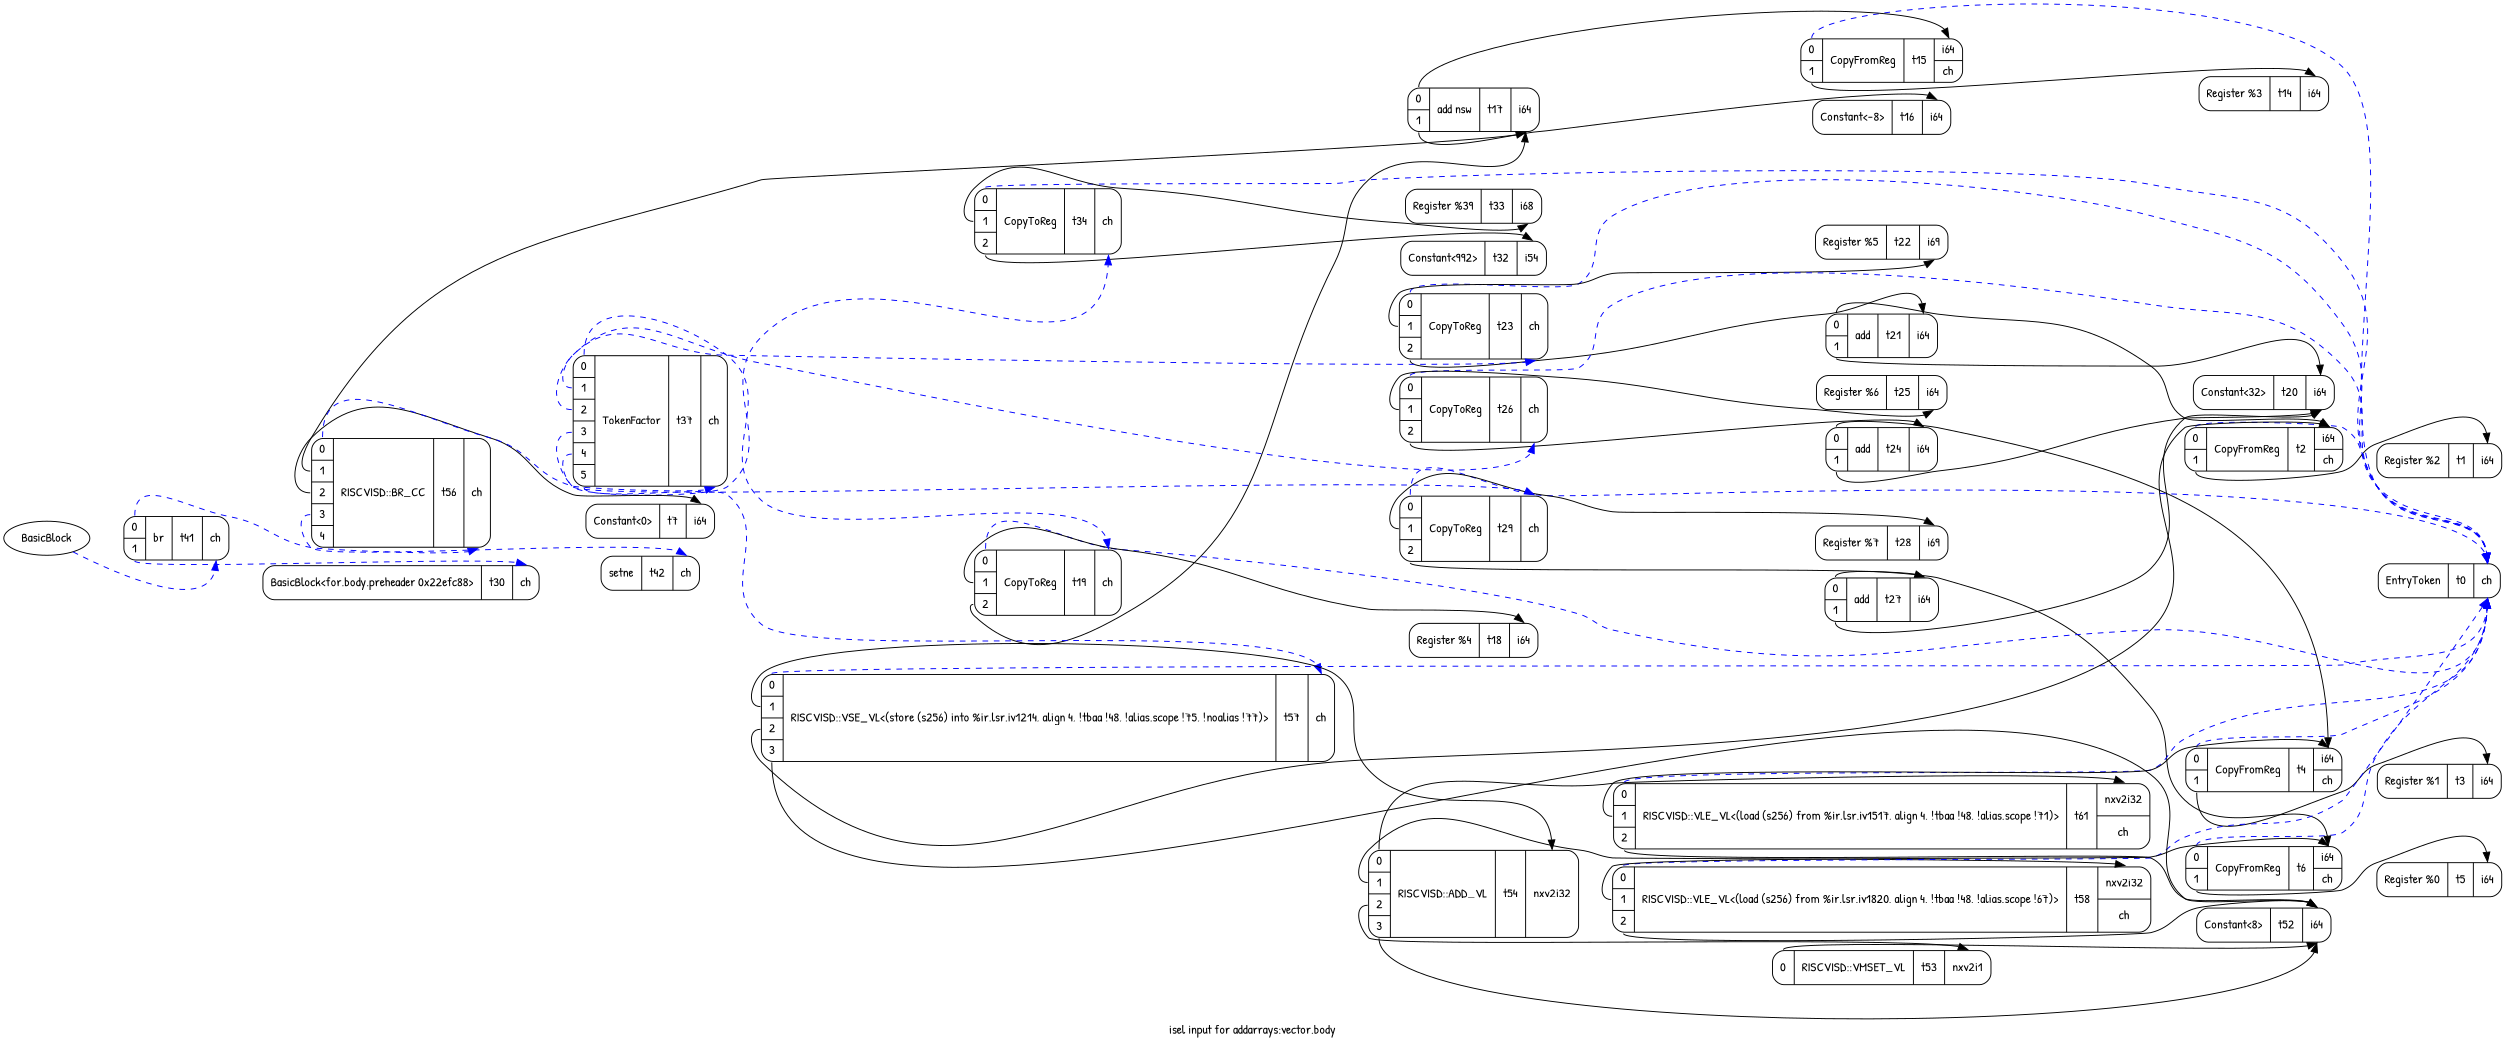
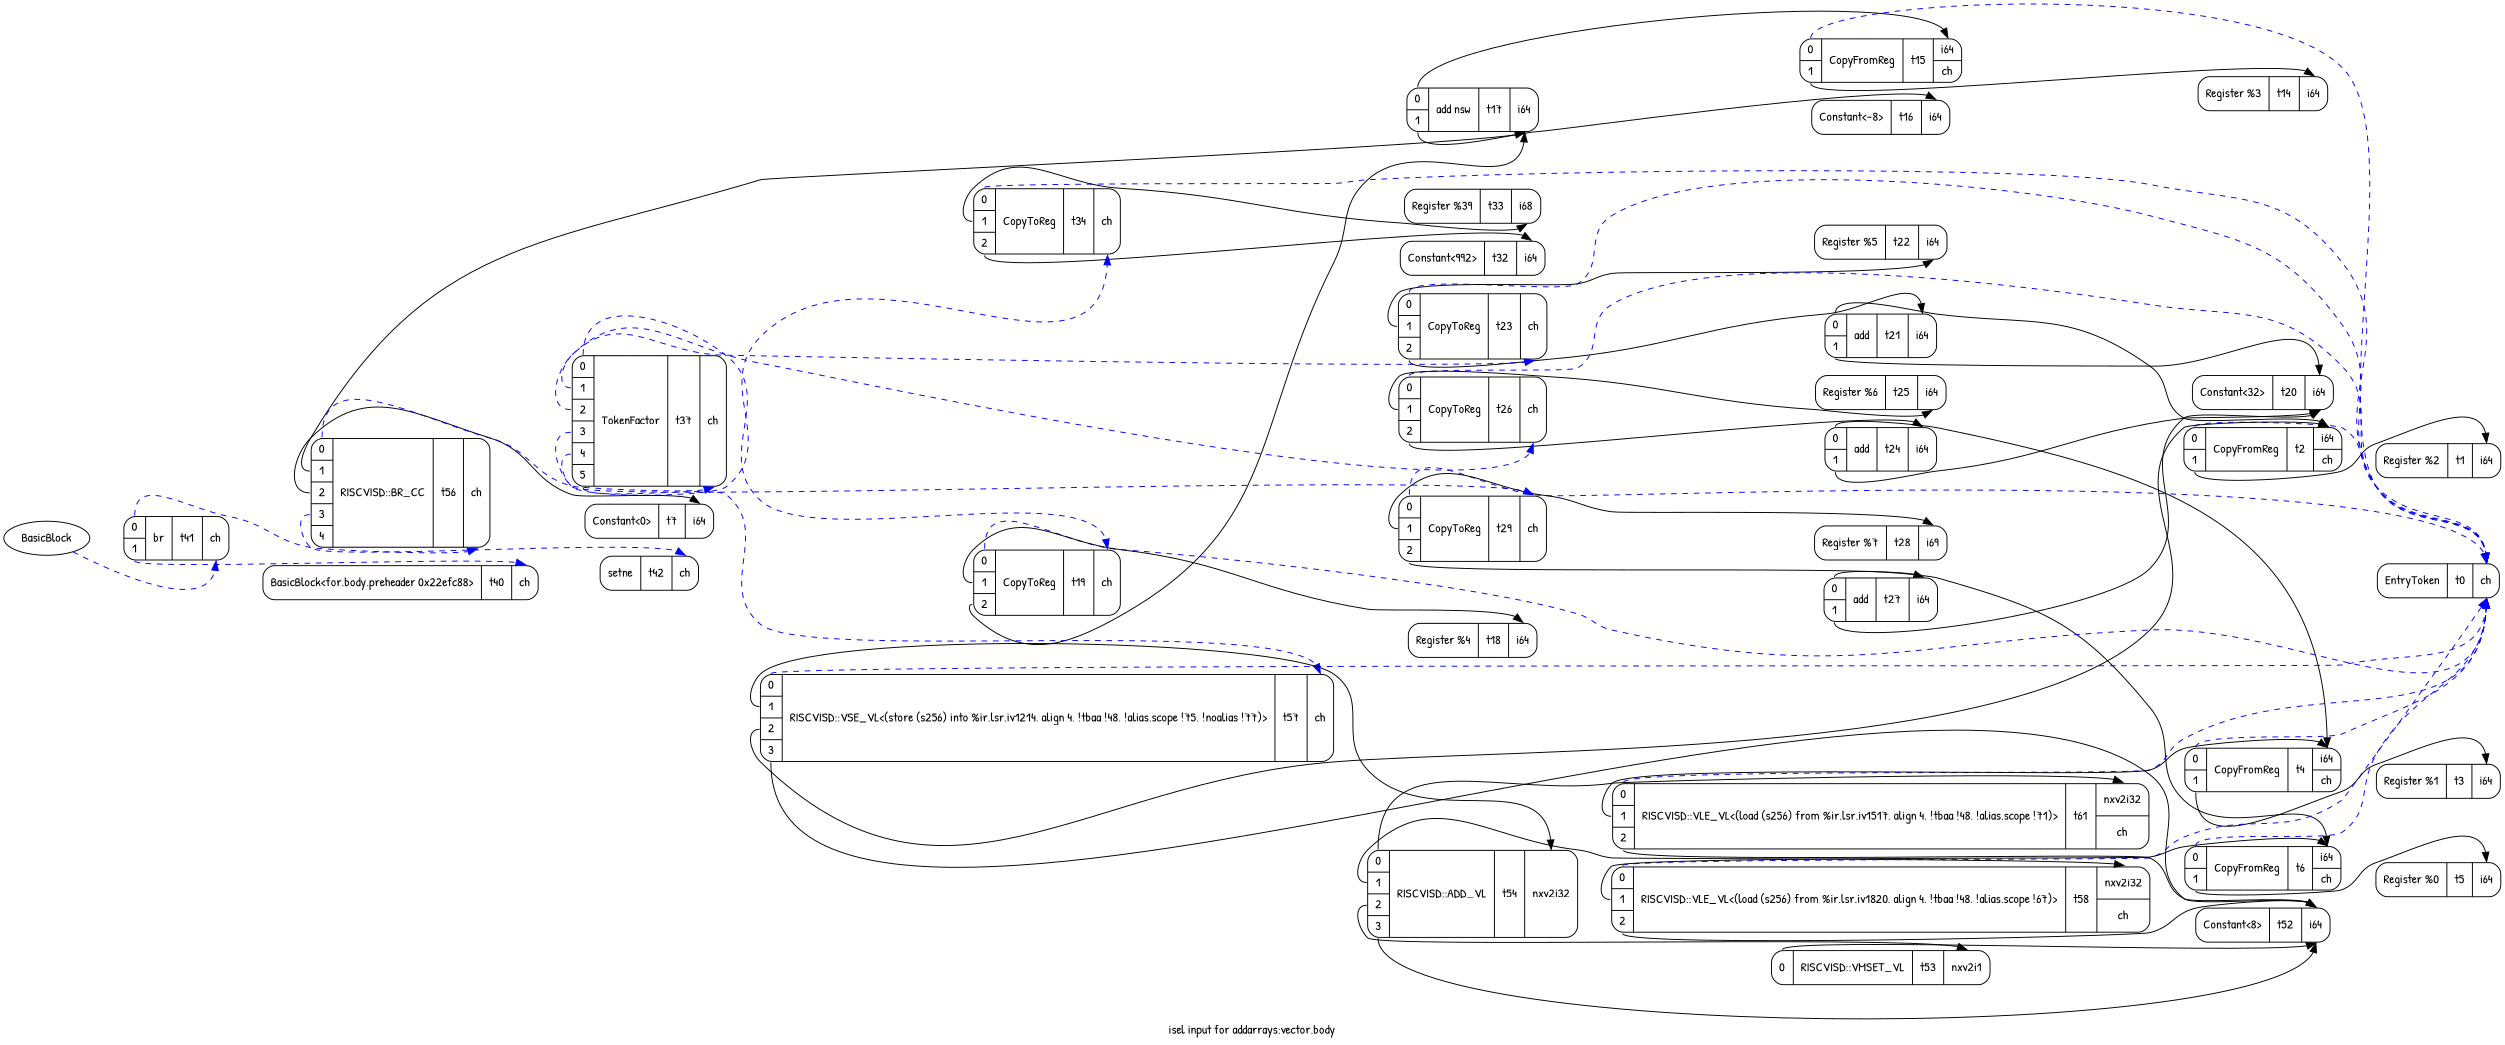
(1934, 242) -> (1933, 242)
(1532, 258) -> (1531, 258)
(497, 582) -> (497, 582)
